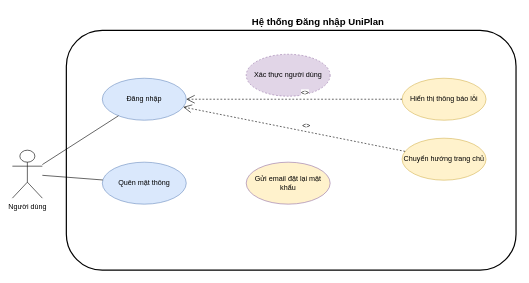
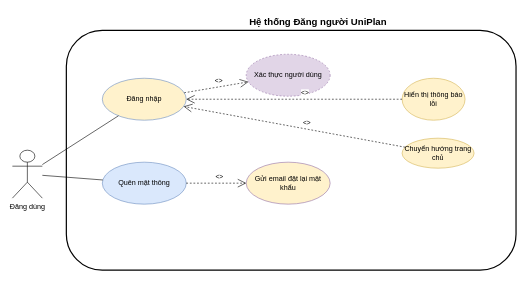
(318, 21) -> (318, 21)
none -> (215, 88)
(144, 99) -> (144, 99)
(444, 99) -> (434, 99)
(444, 159) -> (438, 153)
none -> (216, 183)
(28, 207) -> (28, 207)
